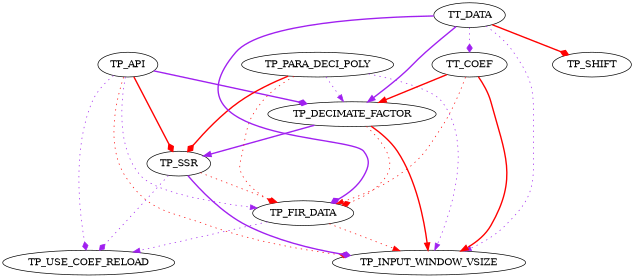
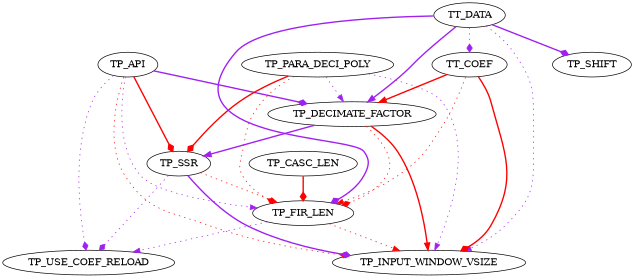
(526, 38) -> (526, 38)
none -> (303, 164)
(507, 166) -> (507, 166)
(303, 213) -> (303, 213)
